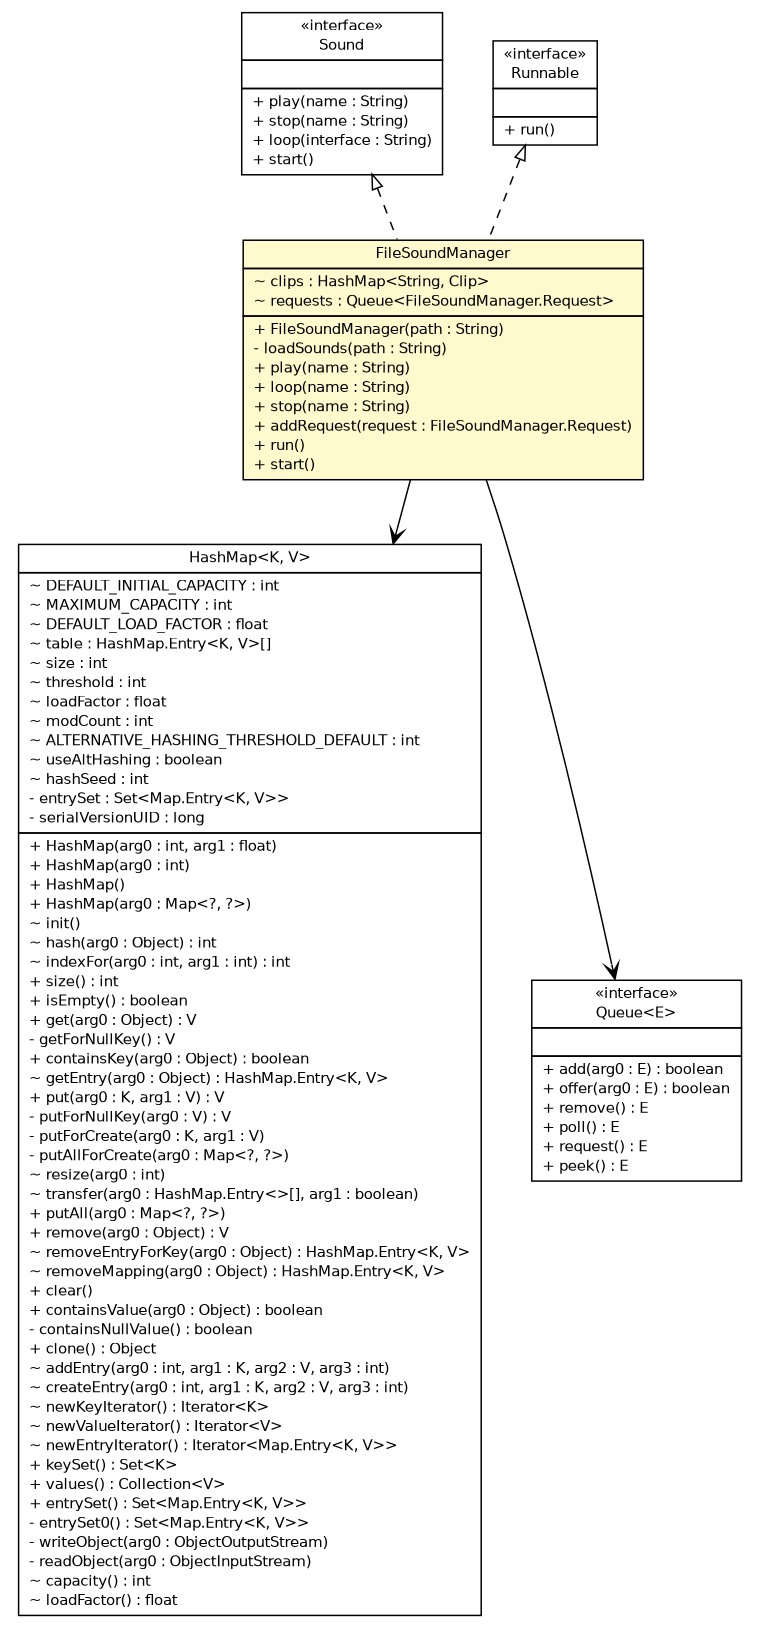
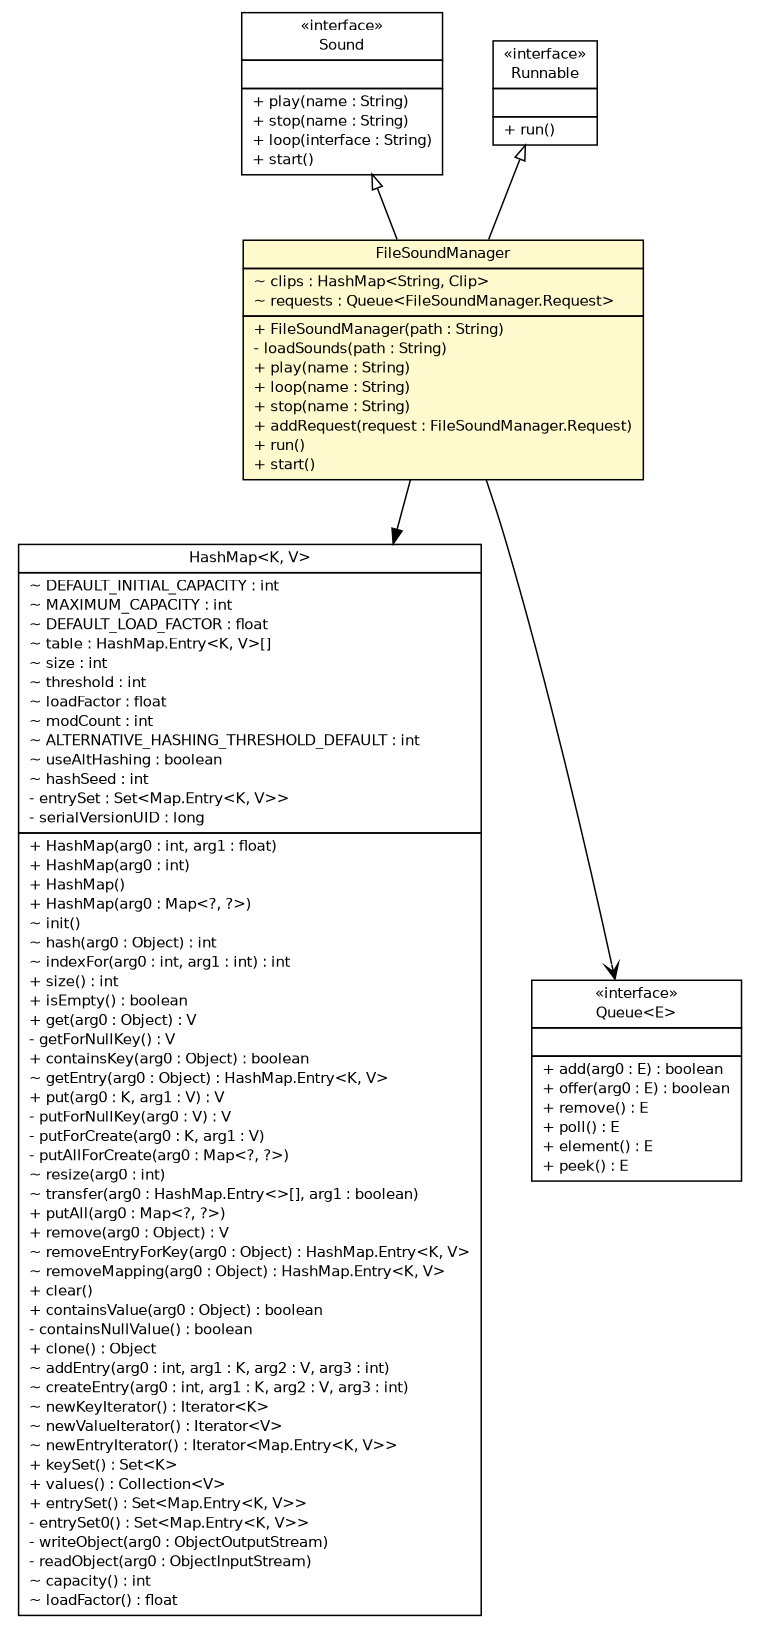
(504, 200) -> (504, 200)
(387, 214) -> (387, 214)
(404, 504) -> (404, 504)
(595, 1147) -> (598, 1147)
